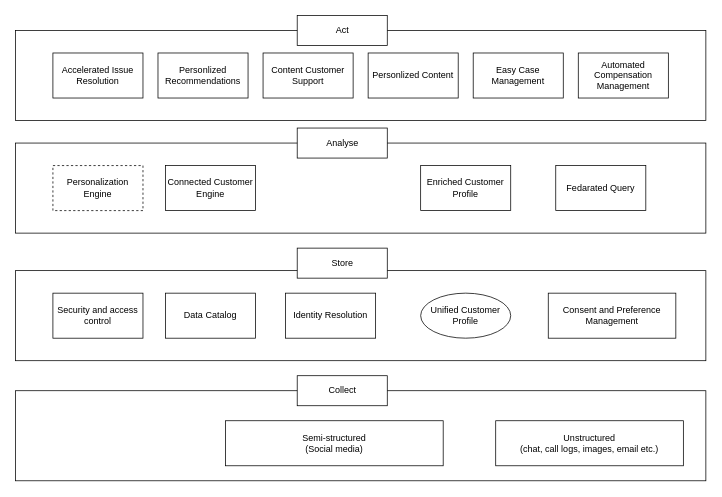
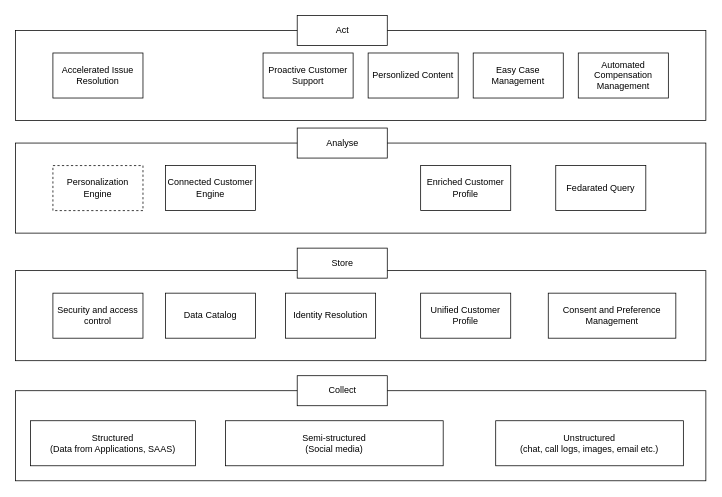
(203, 75) -> none
(308, 75) -> (308, 75)
(465, 315) -> (465, 315)
none -> (113, 443)
